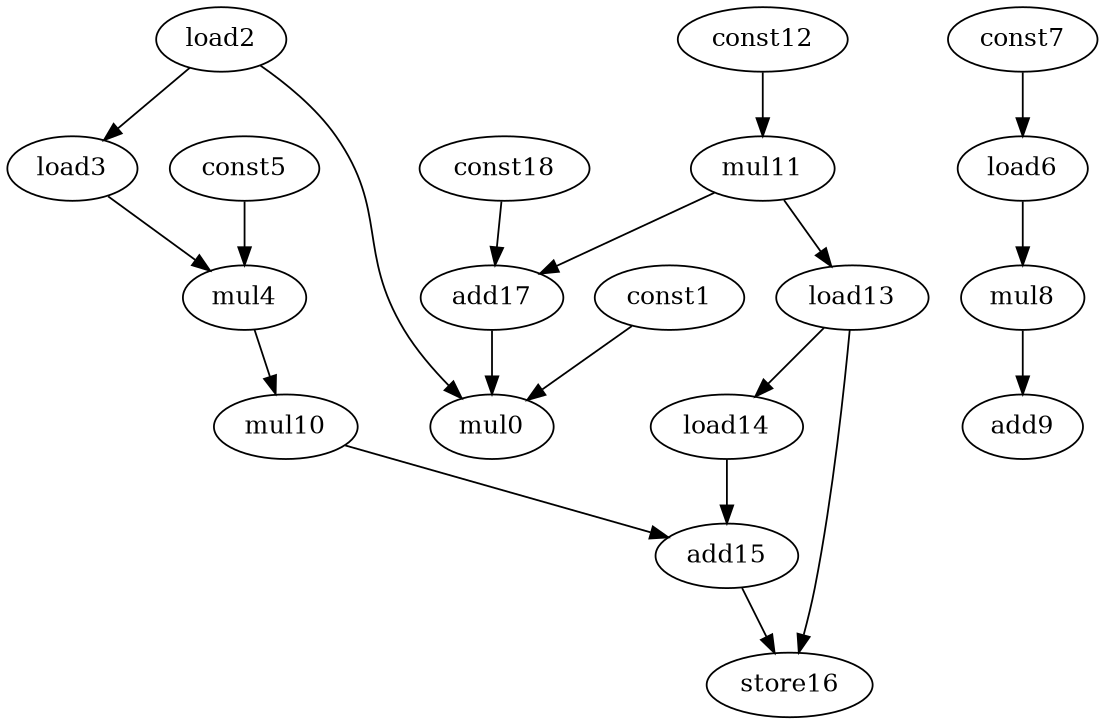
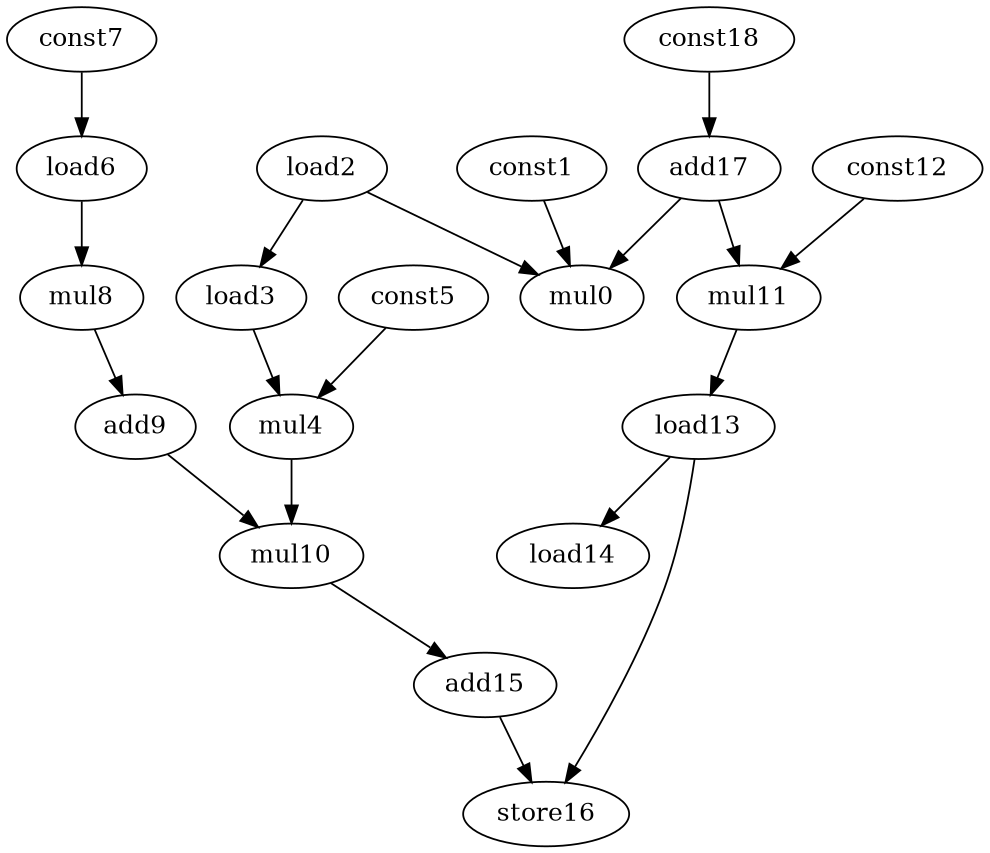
(635, 229) -> (726, 224)
(727, 483) -> none
none -> (206, 485)
